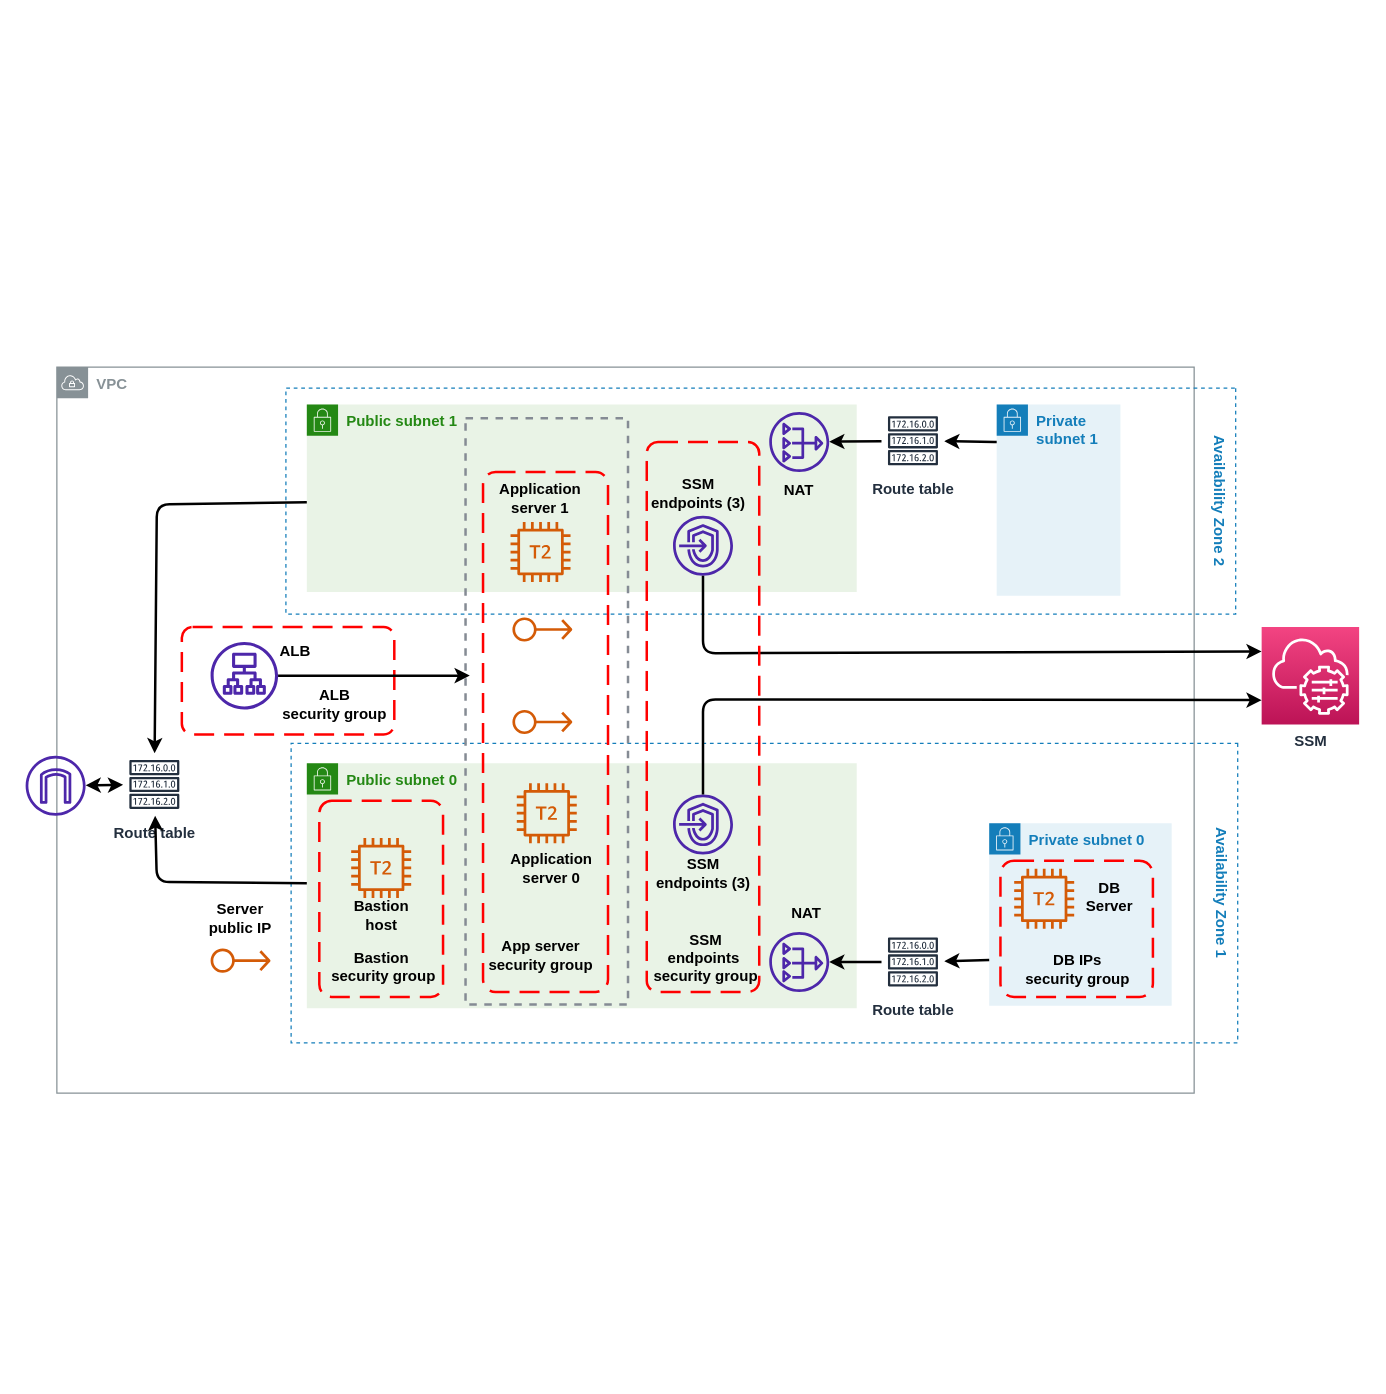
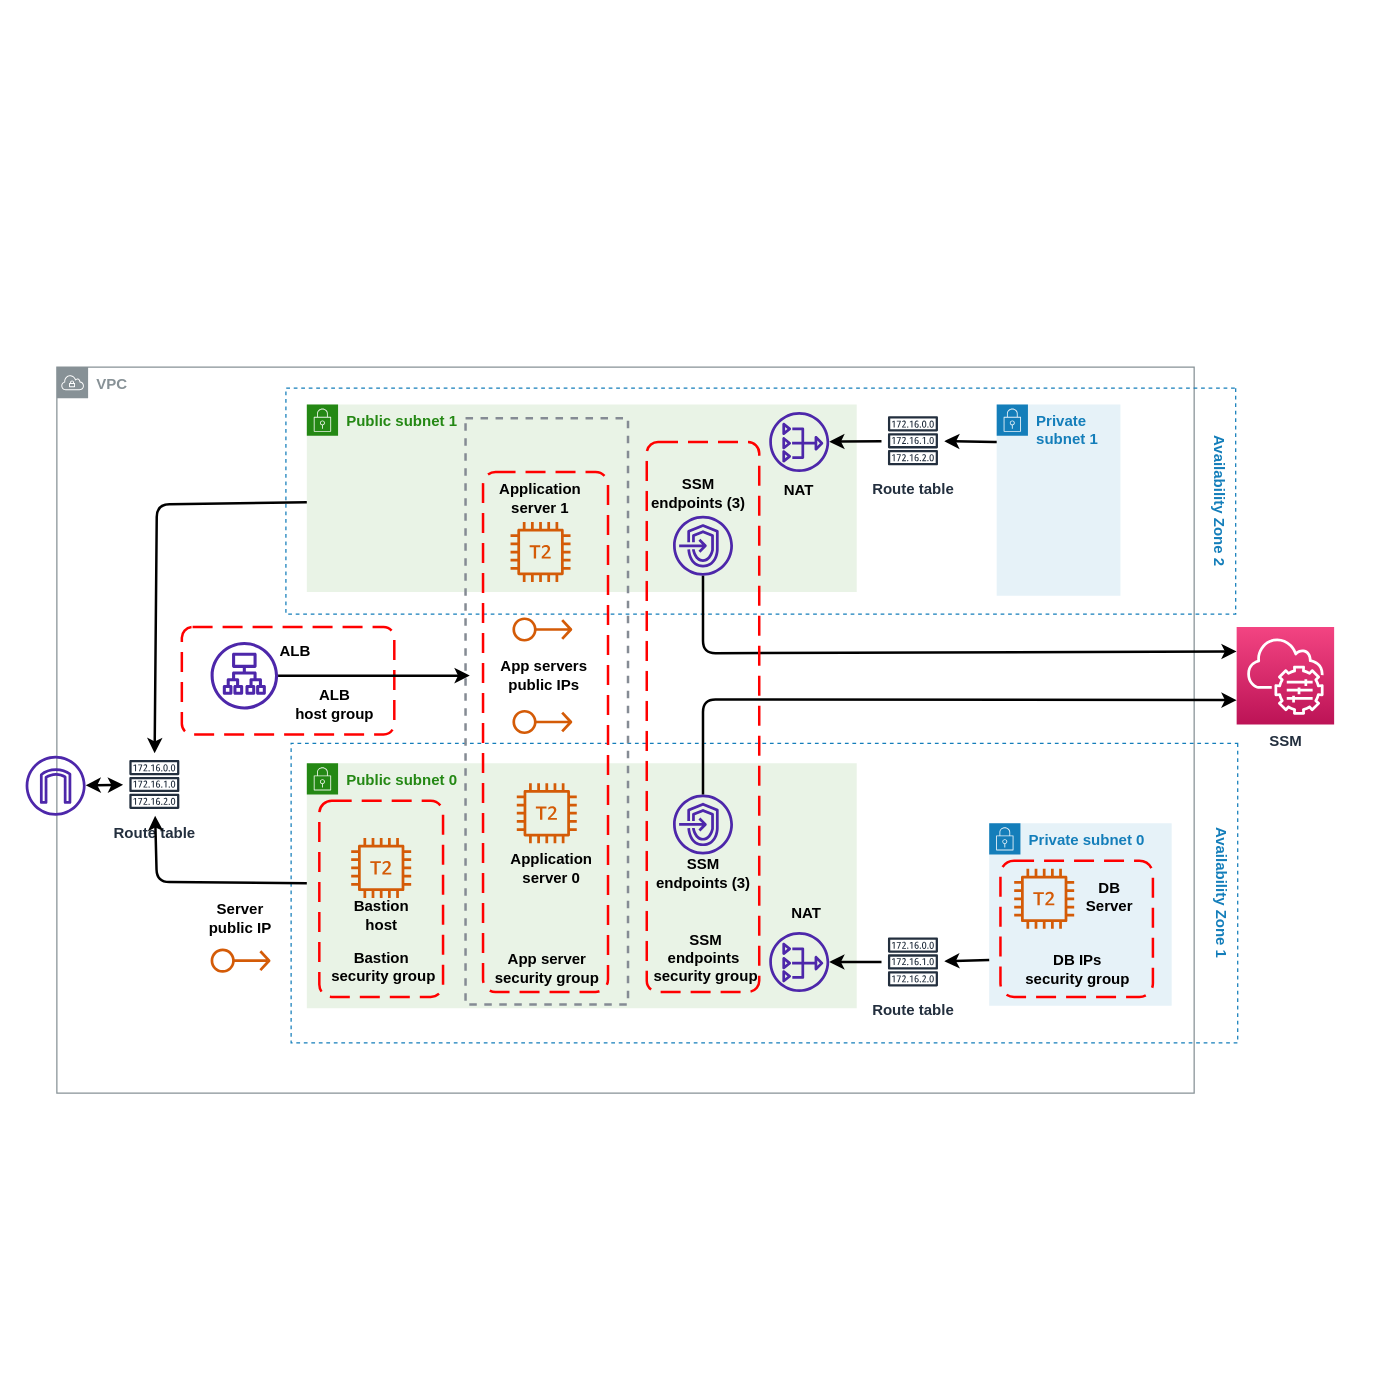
none -> (544, 676)
(1311, 676) -> (1286, 676)
(335, 704) -> (335, 704)
(541, 955) -> (548, 968)
